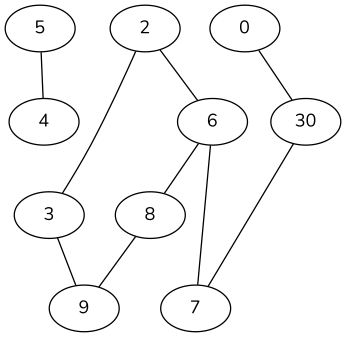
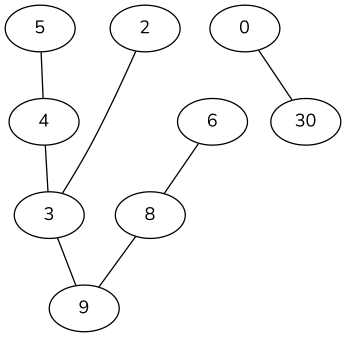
(179, 75) -> none
none -> (47, 169)
(196, 308) -> none
